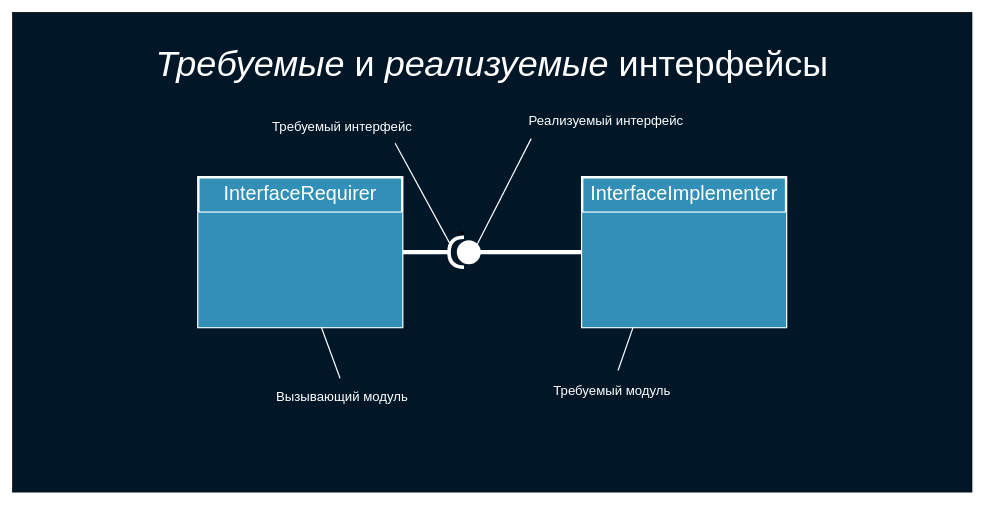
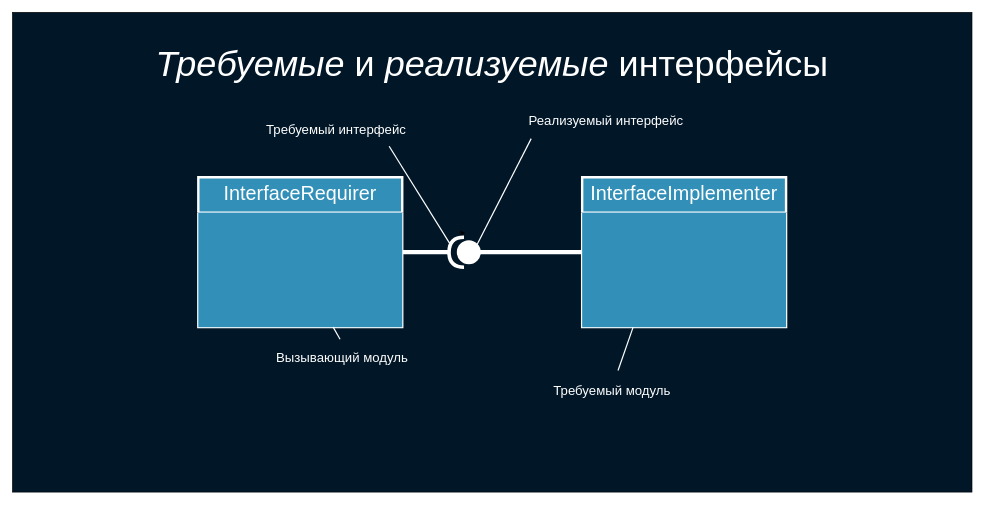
(342, 125) -> (336, 128)
(342, 395) -> (342, 356)
